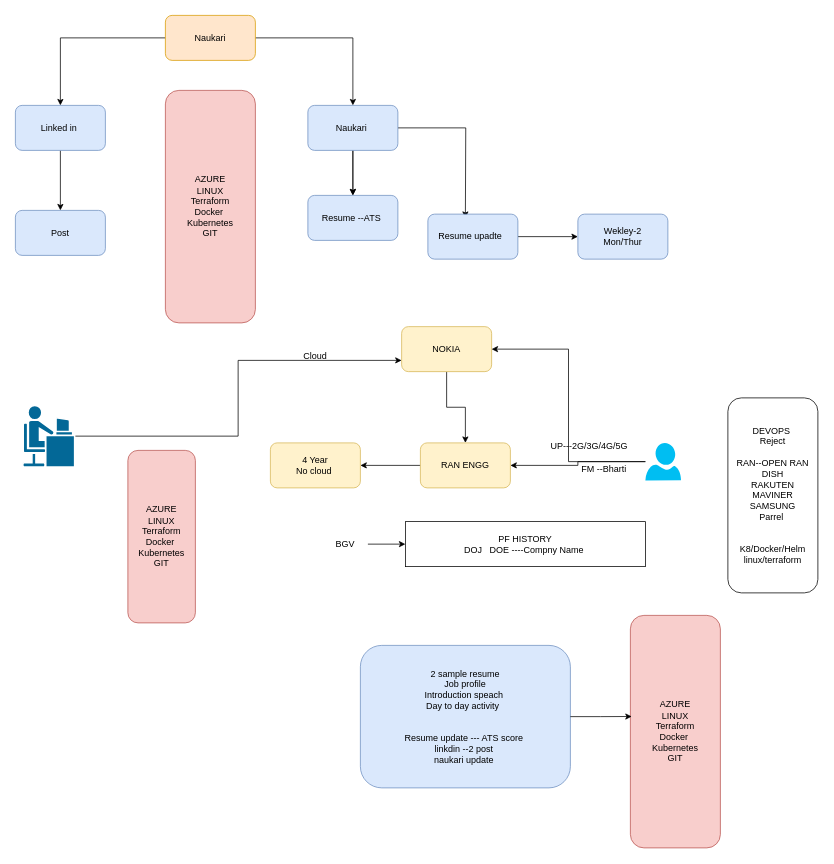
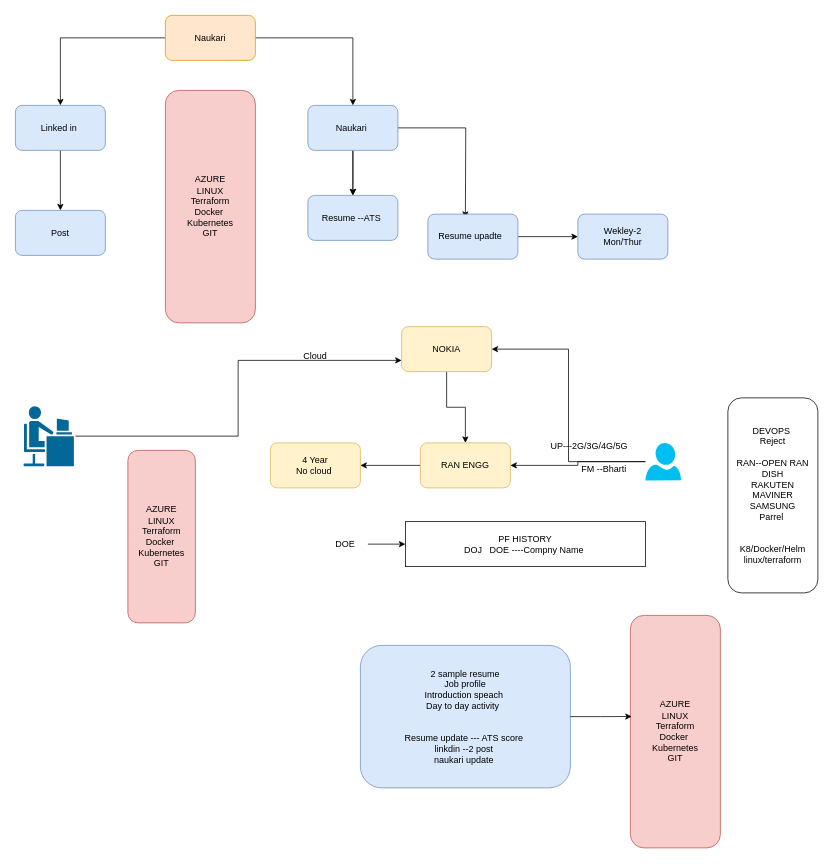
(345, 544) -> (345, 544)
